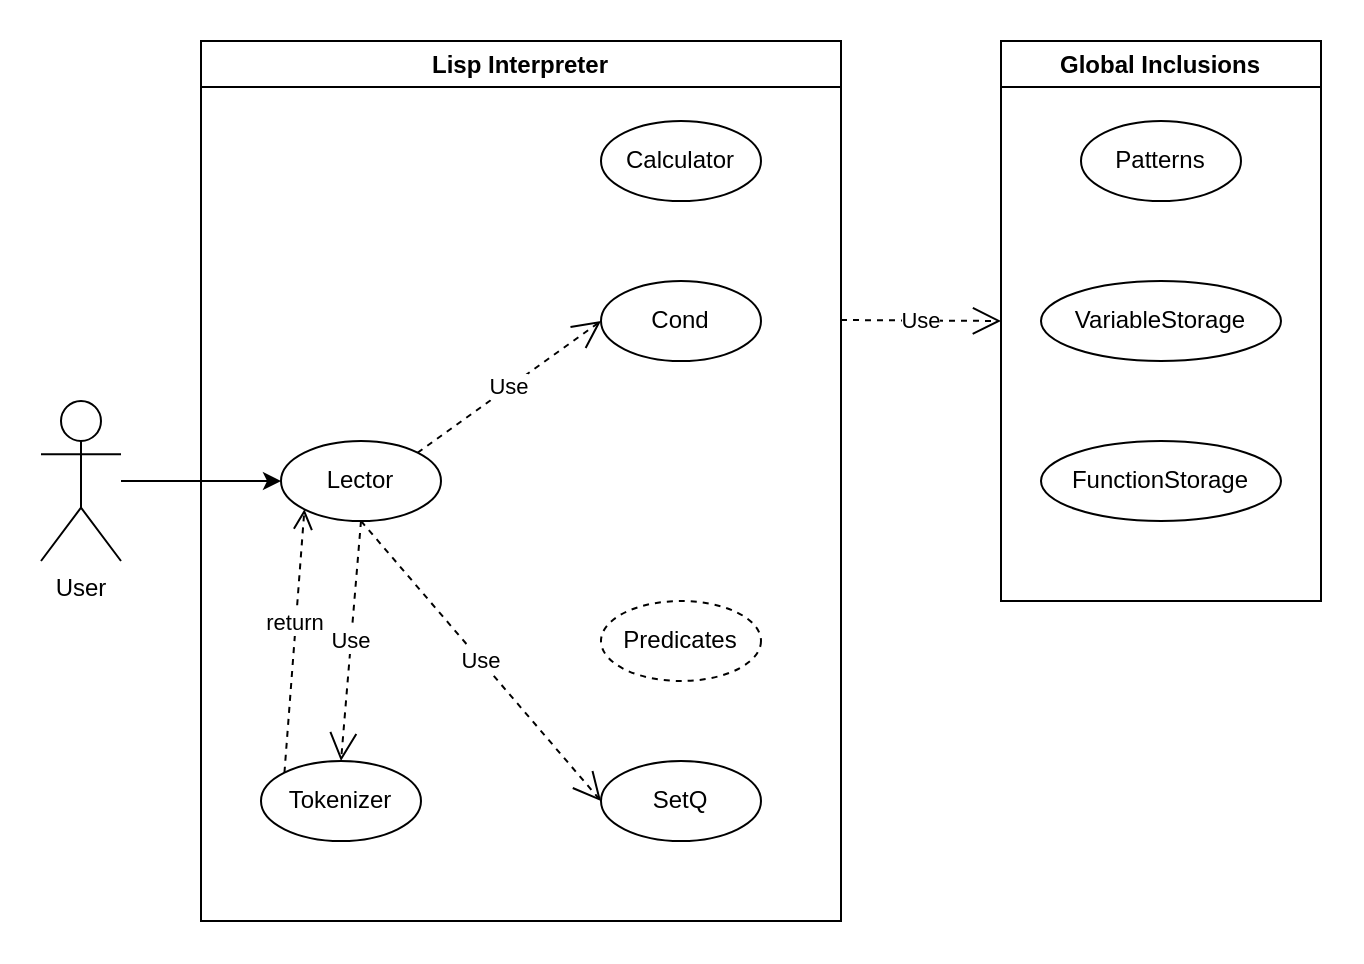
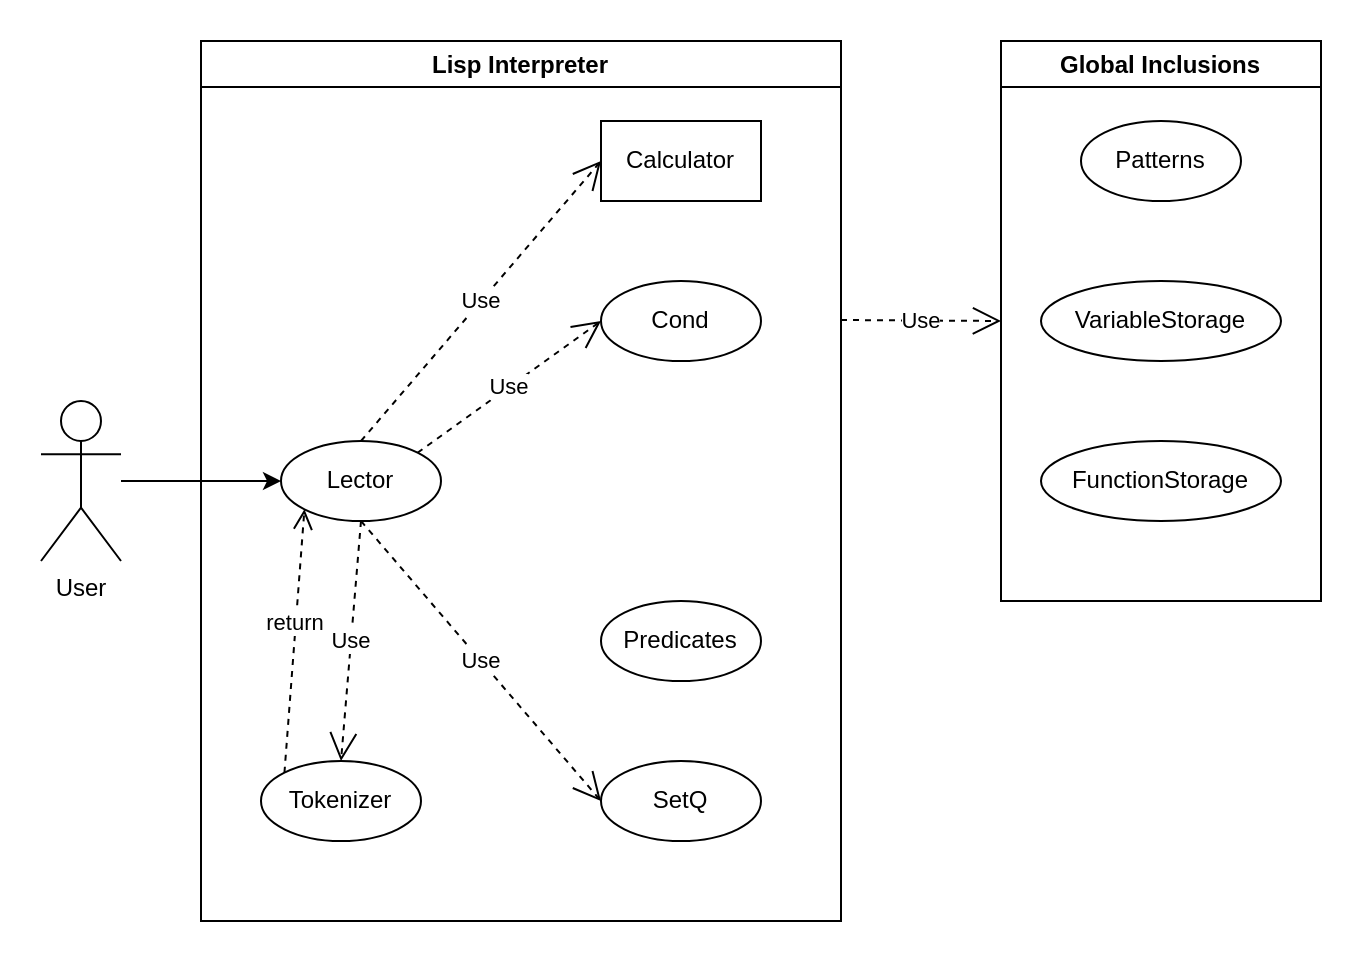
(681, 161) -> (681, 161)
none -> (415, 378)
(681, 641) -> (681, 641)
